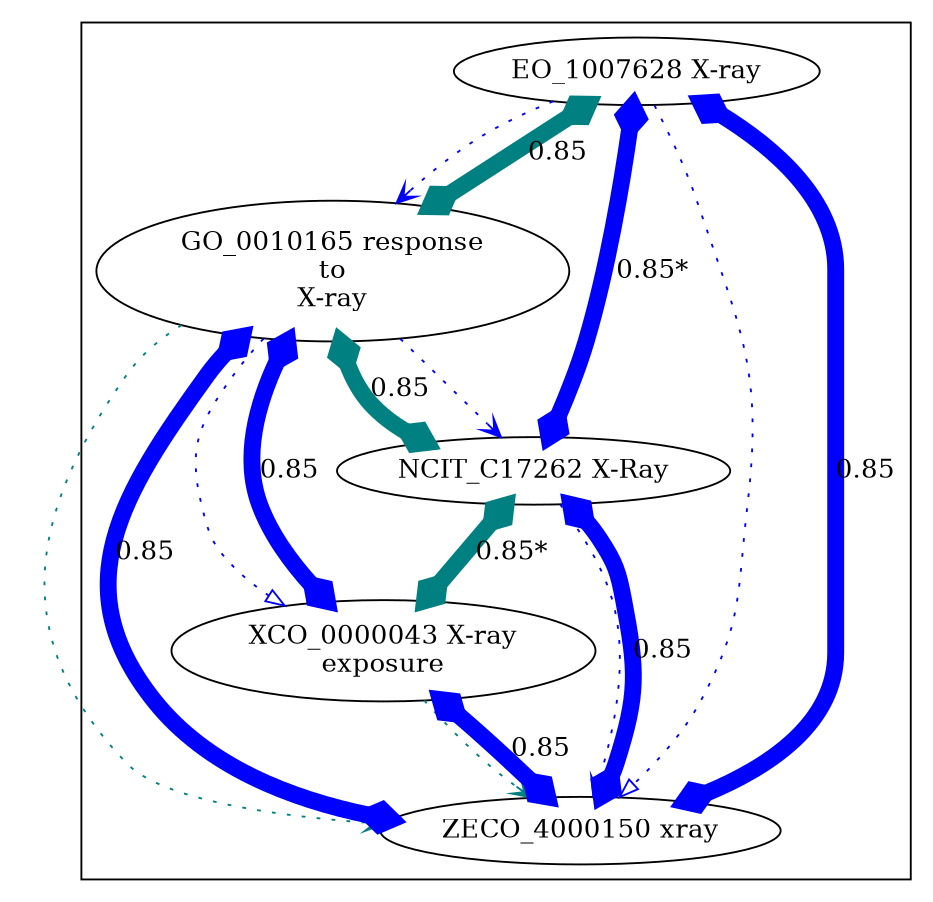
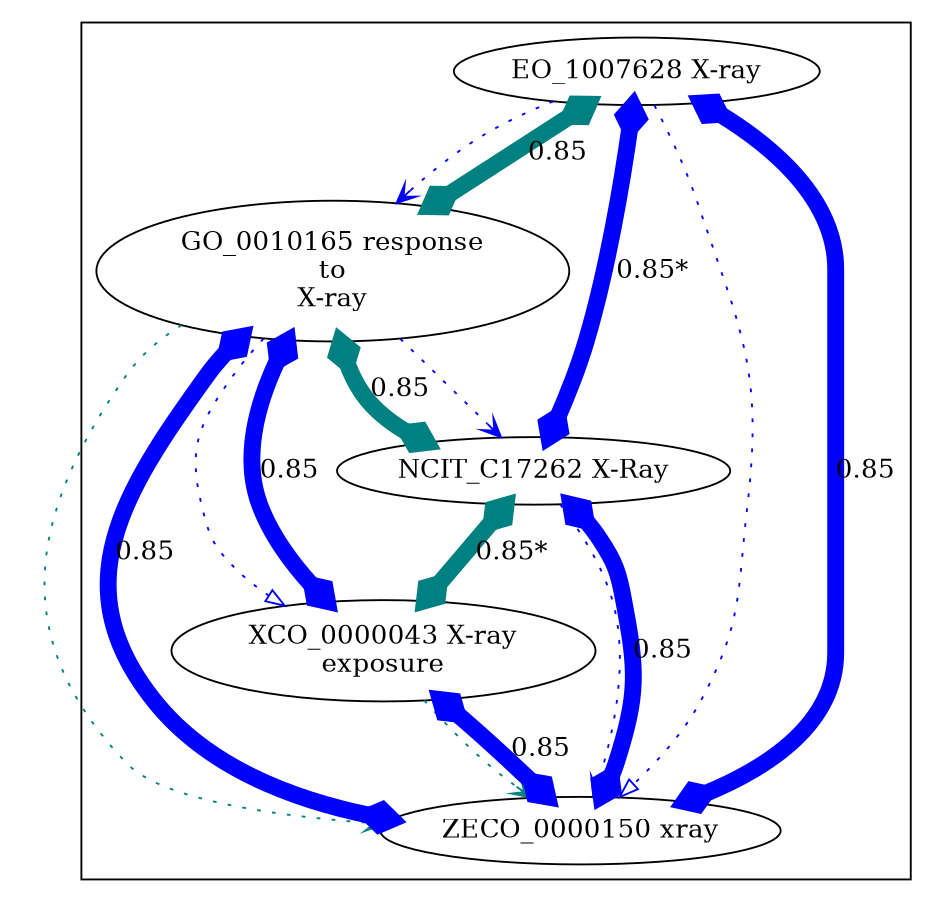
(581, 831) -> (581, 831)
